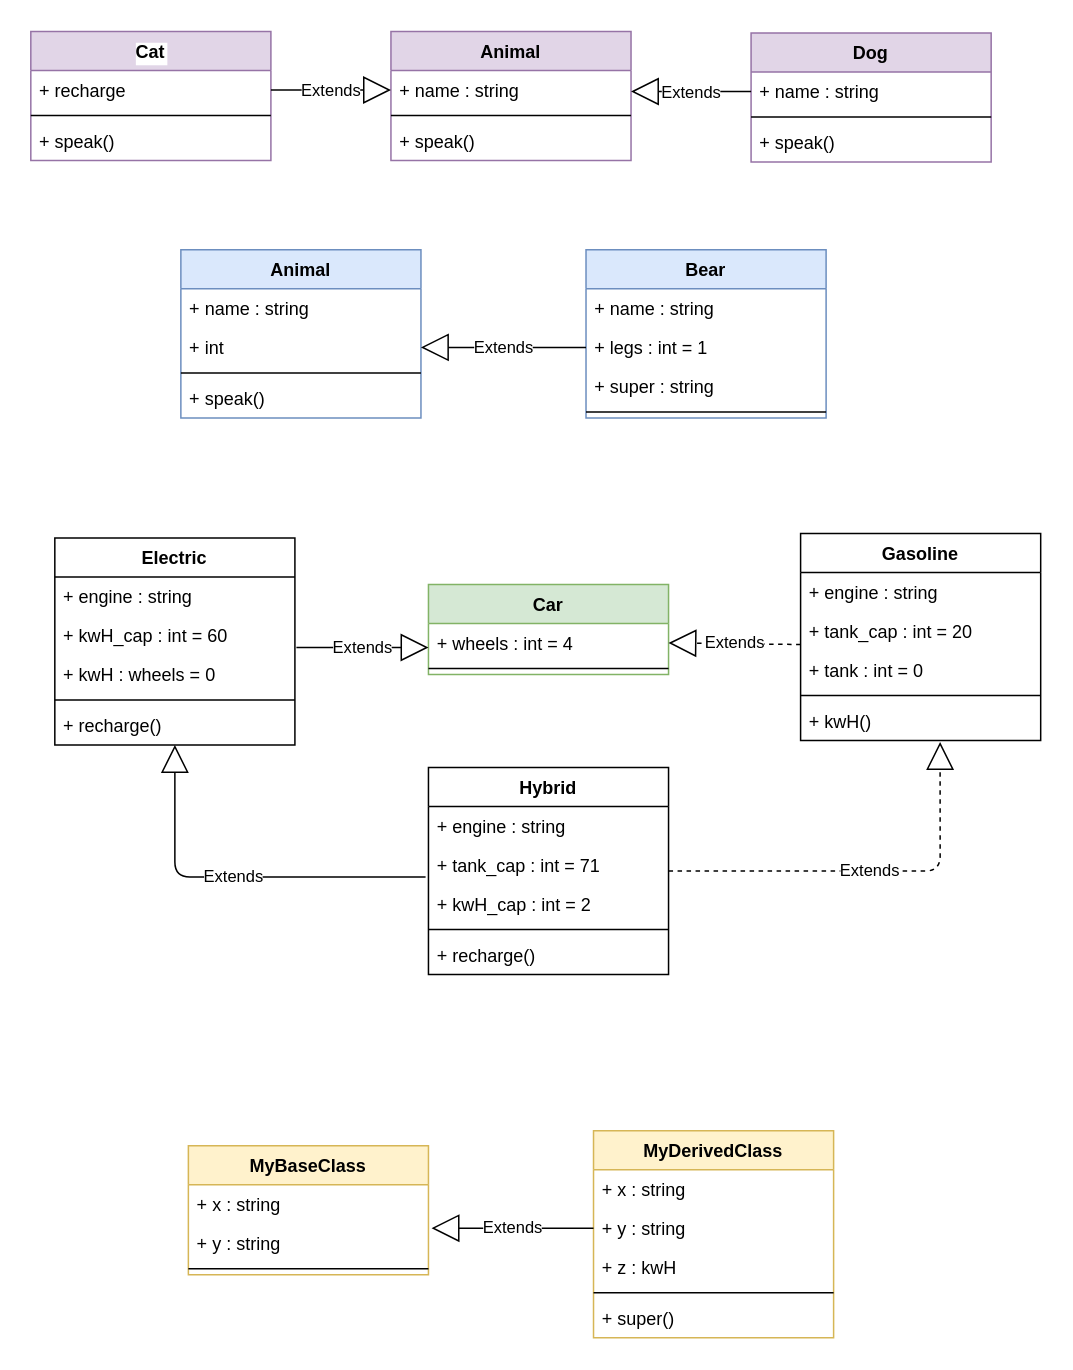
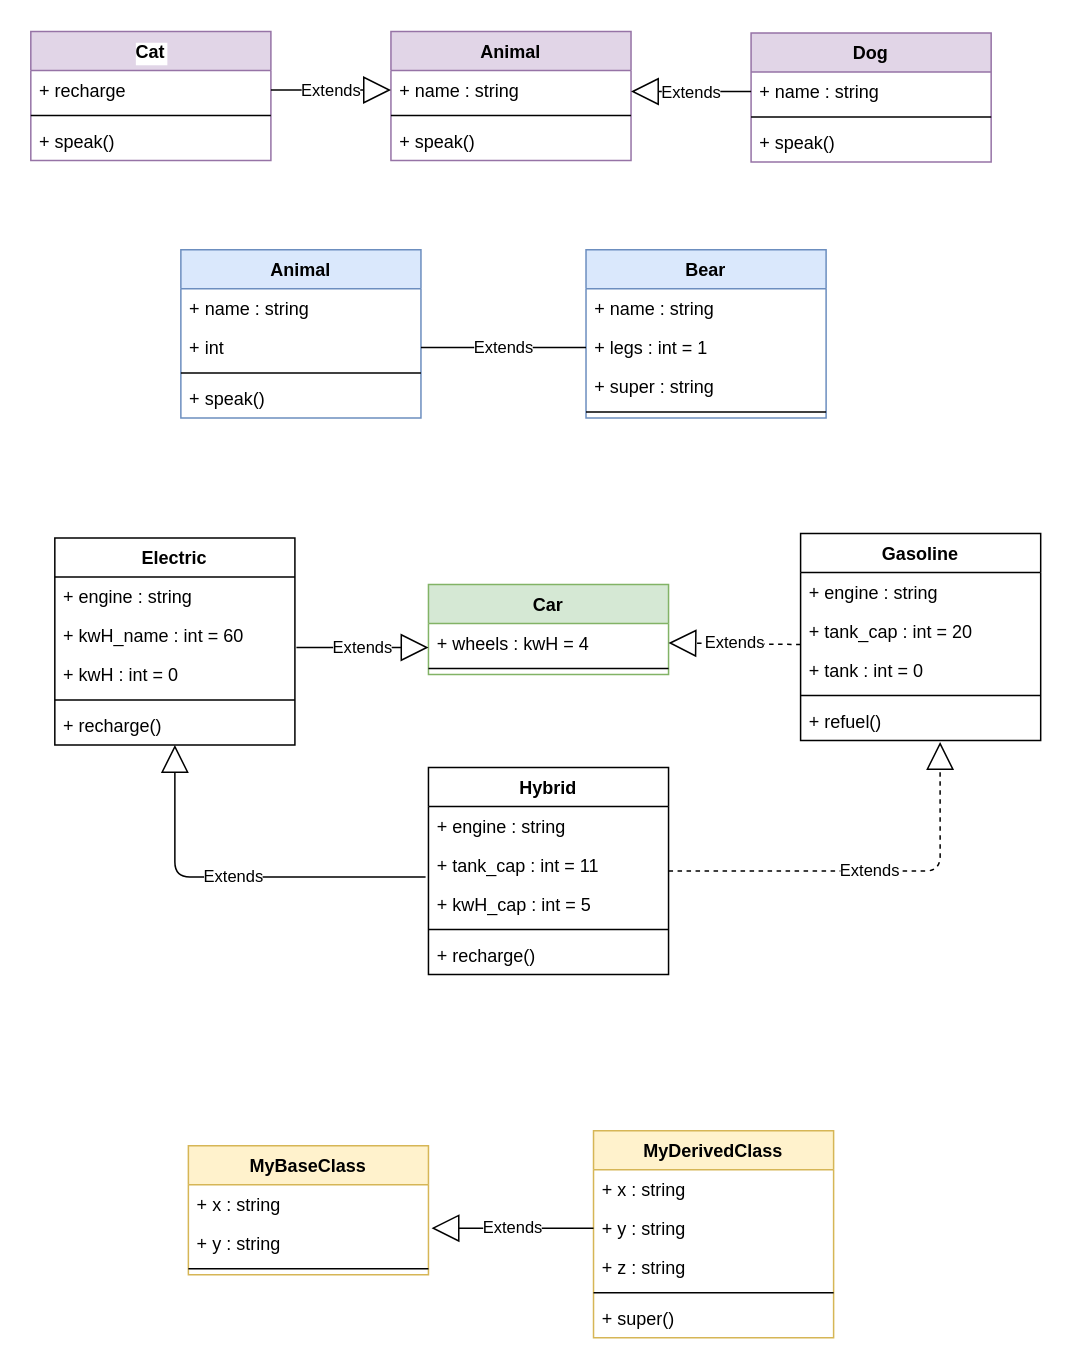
(449, 347) -> (436, 347)
(147, 636) -> (152, 636)
(509, 644) -> (511, 644)
(137, 675) -> (122, 675)
(841, 722) -> (854, 722)
(526, 866) -> (526, 866)
(516, 905) -> (516, 905)
(638, 1268) -> (650, 1268)
